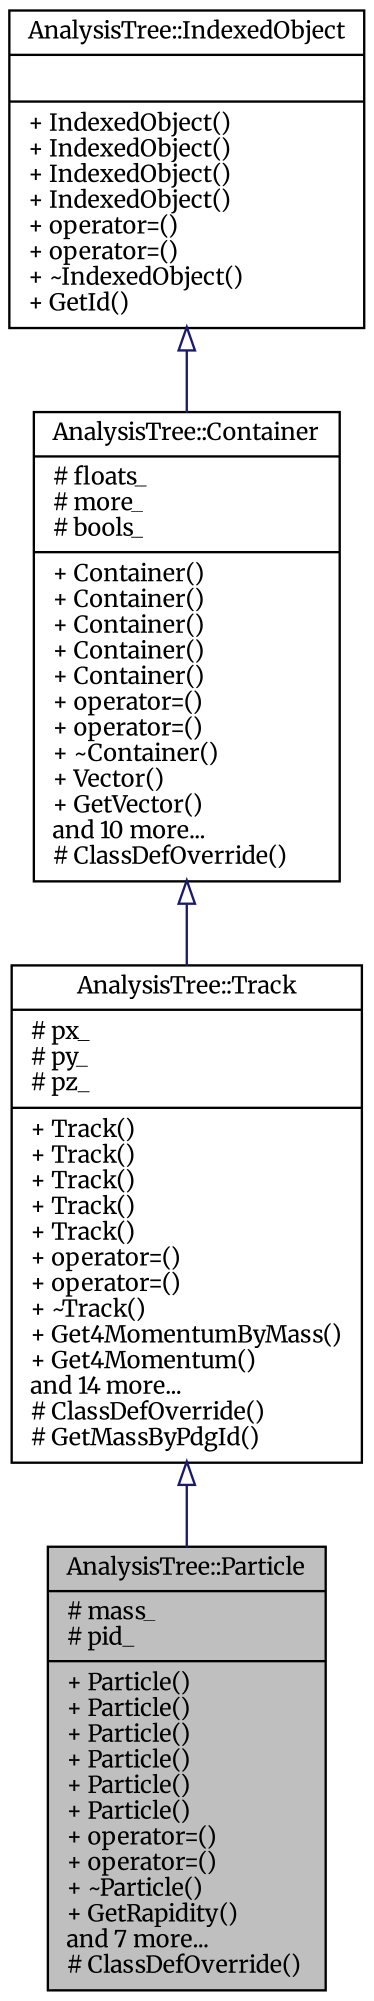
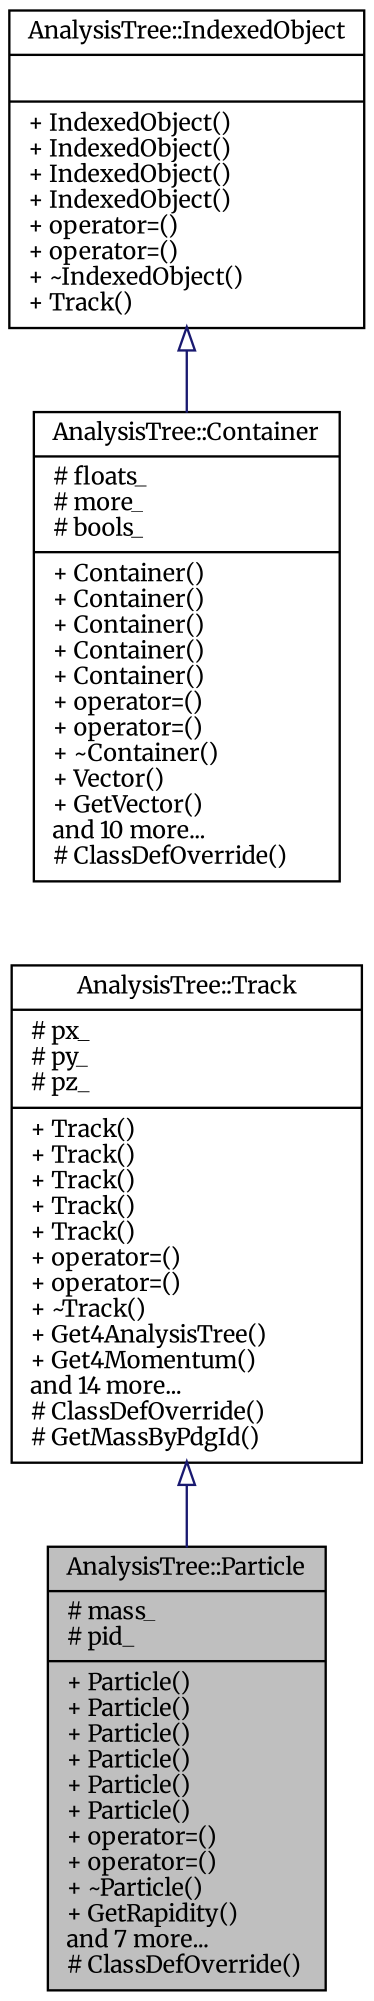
(79, 304) -> (82, 304)
(187, 935) -> none
(187, 1335) -> (149, 1335)
